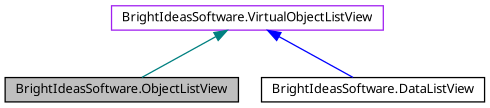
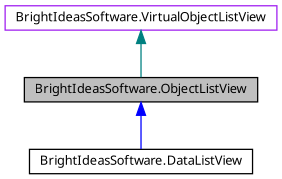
(316, 57) -> (141, 132)
